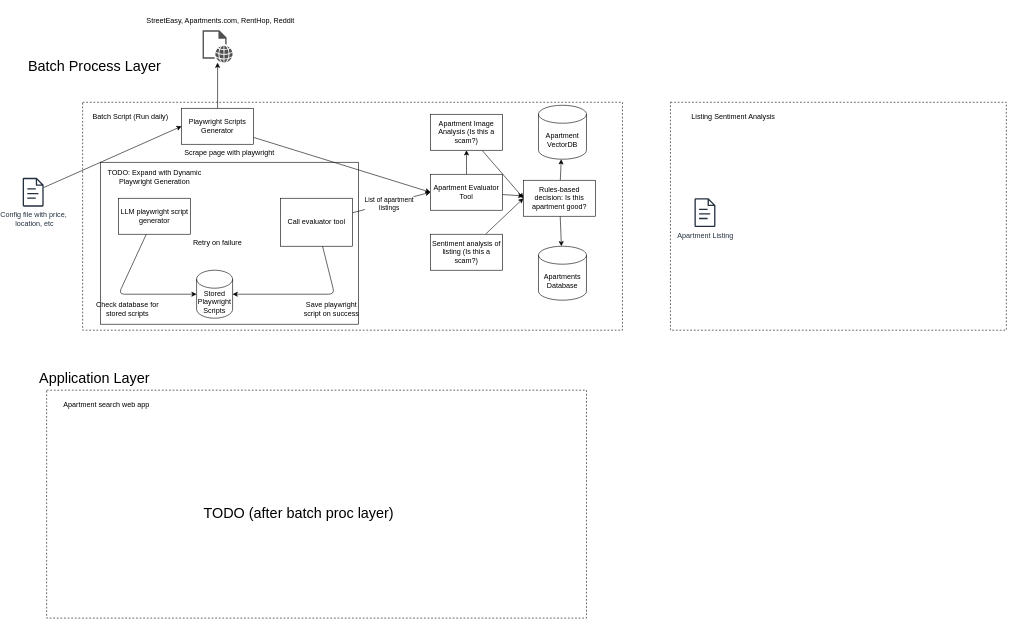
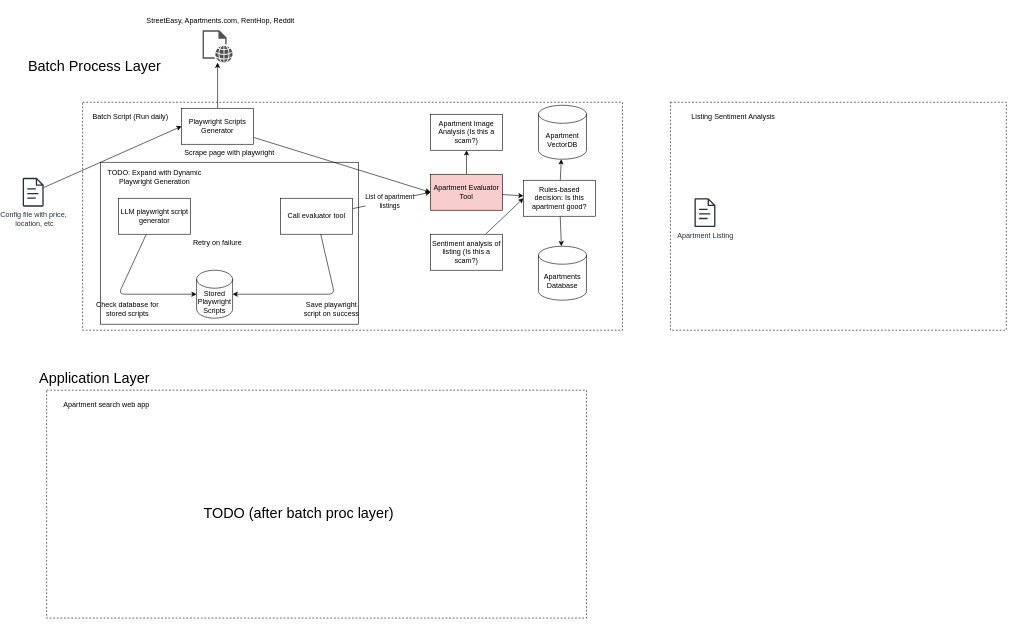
(502, 173) -> none
(467, 192) -> (467, 192)
(317, 222) -> (317, 216)
